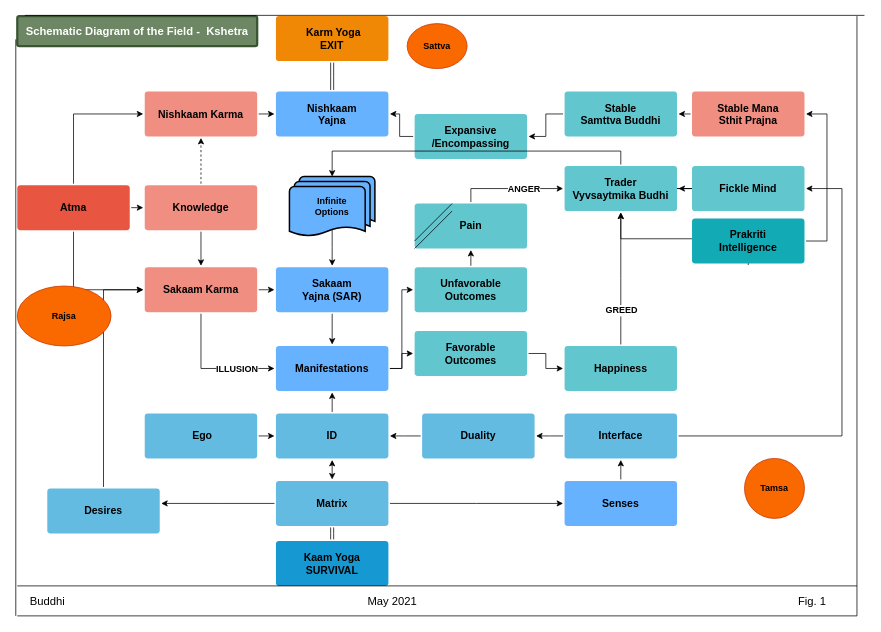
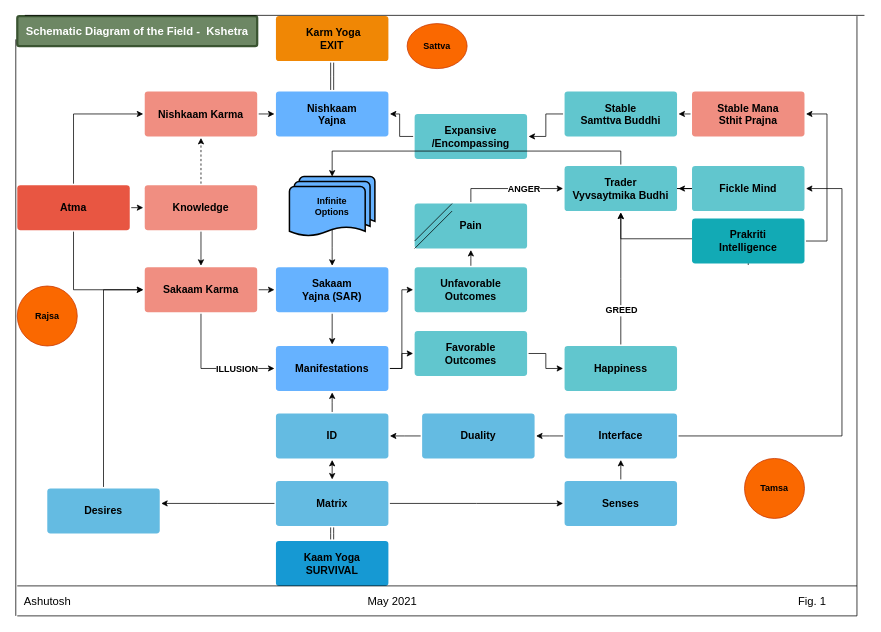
(64, 316) -> (47, 316)
(201, 436) -> none
(266, 436) -> none
(621, 504) -> (621, 504)
(47, 601) -> (47, 601)
